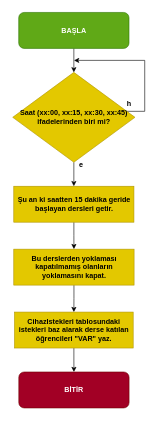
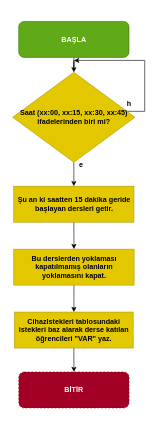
(74, 30) -> (74, 39)
(74, 390) -> (74, 390)
